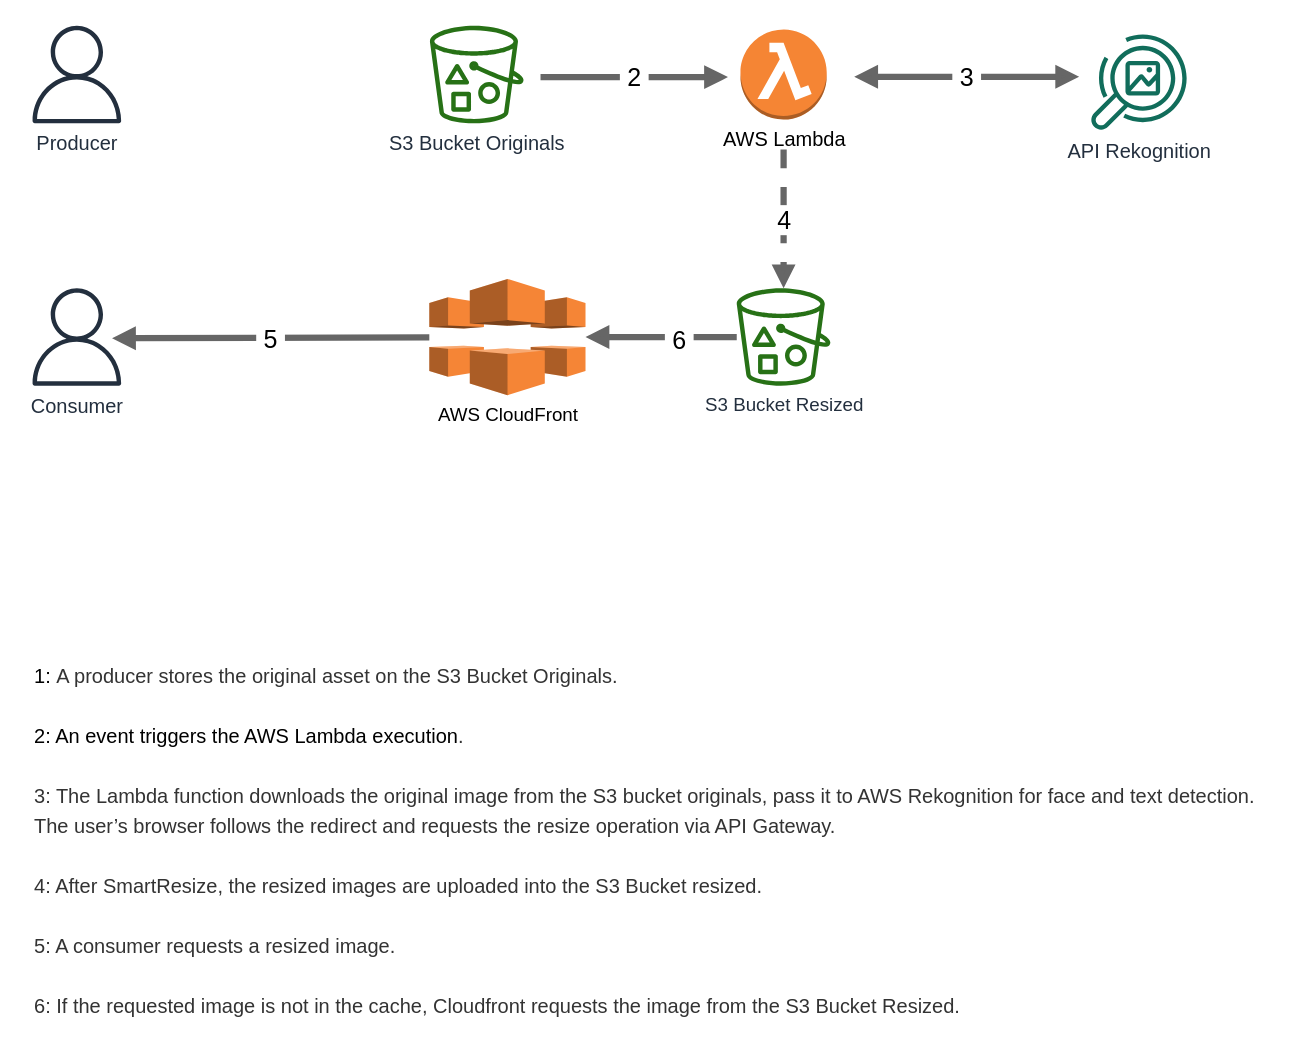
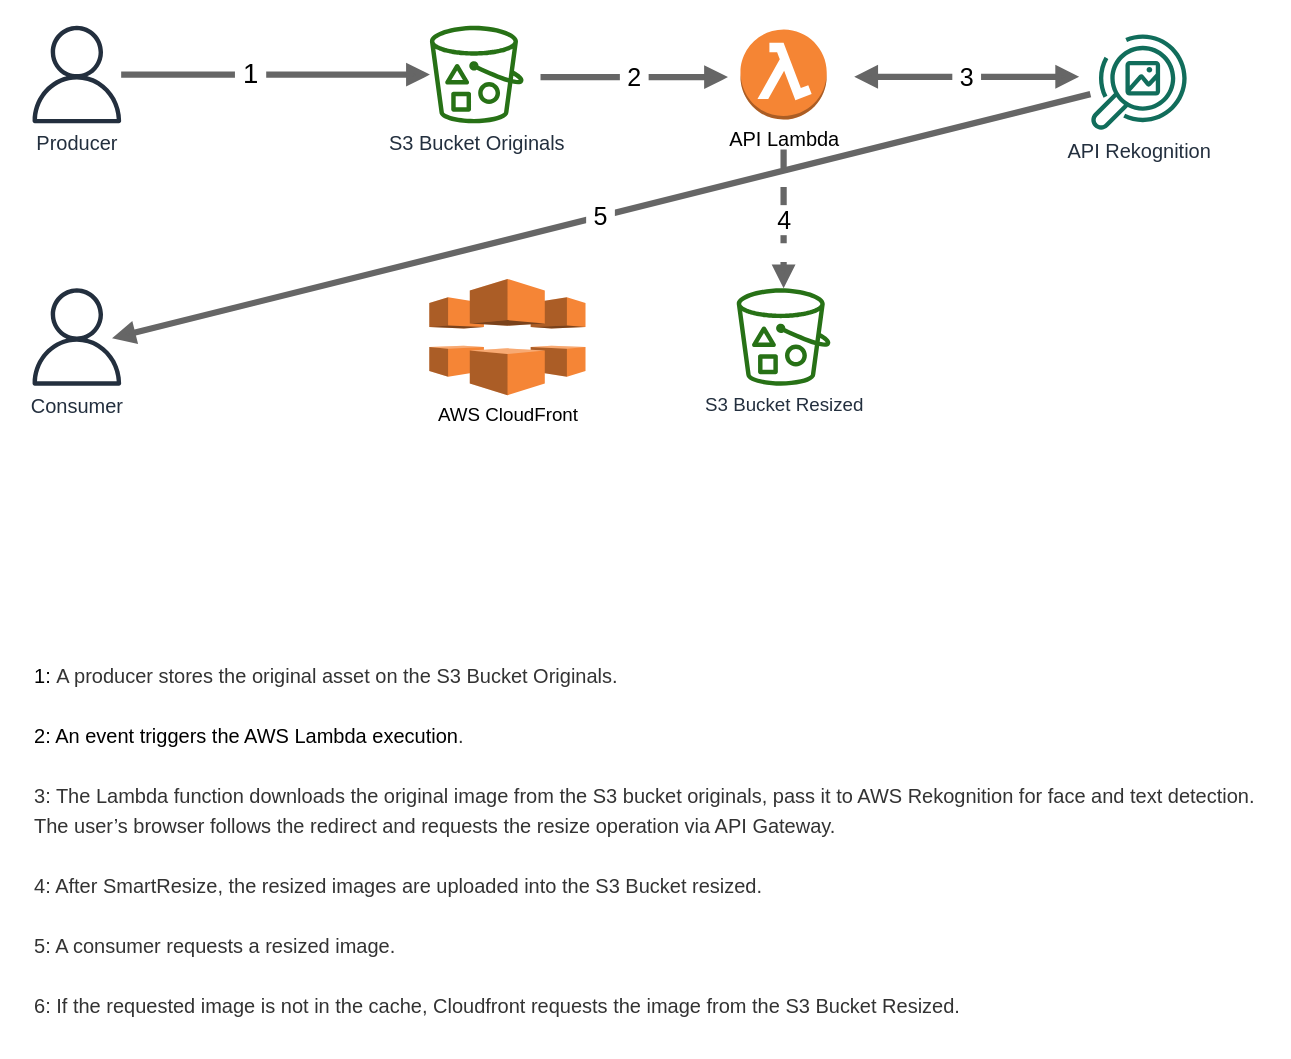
none -> (337, 74)
(785, 140) -> (785, 140)
(672, 337) -> none
(283, 338) -> (843, 156)
